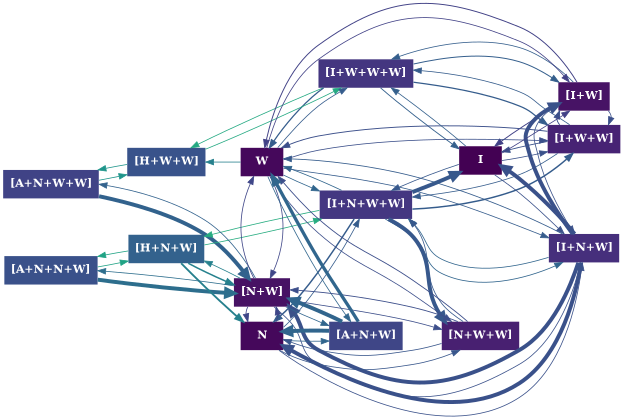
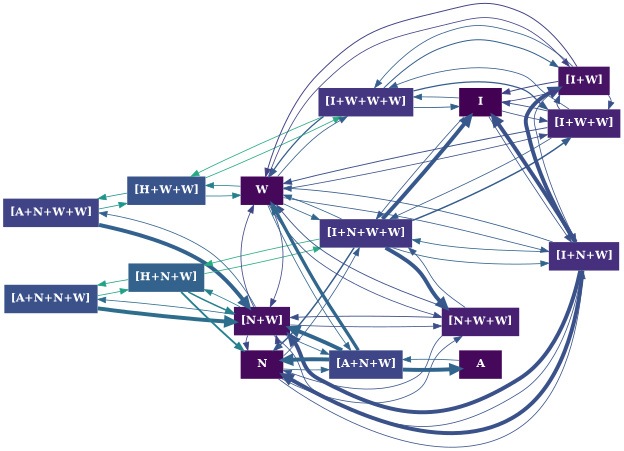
none -> (219, 196)
none -> (480, 365)
